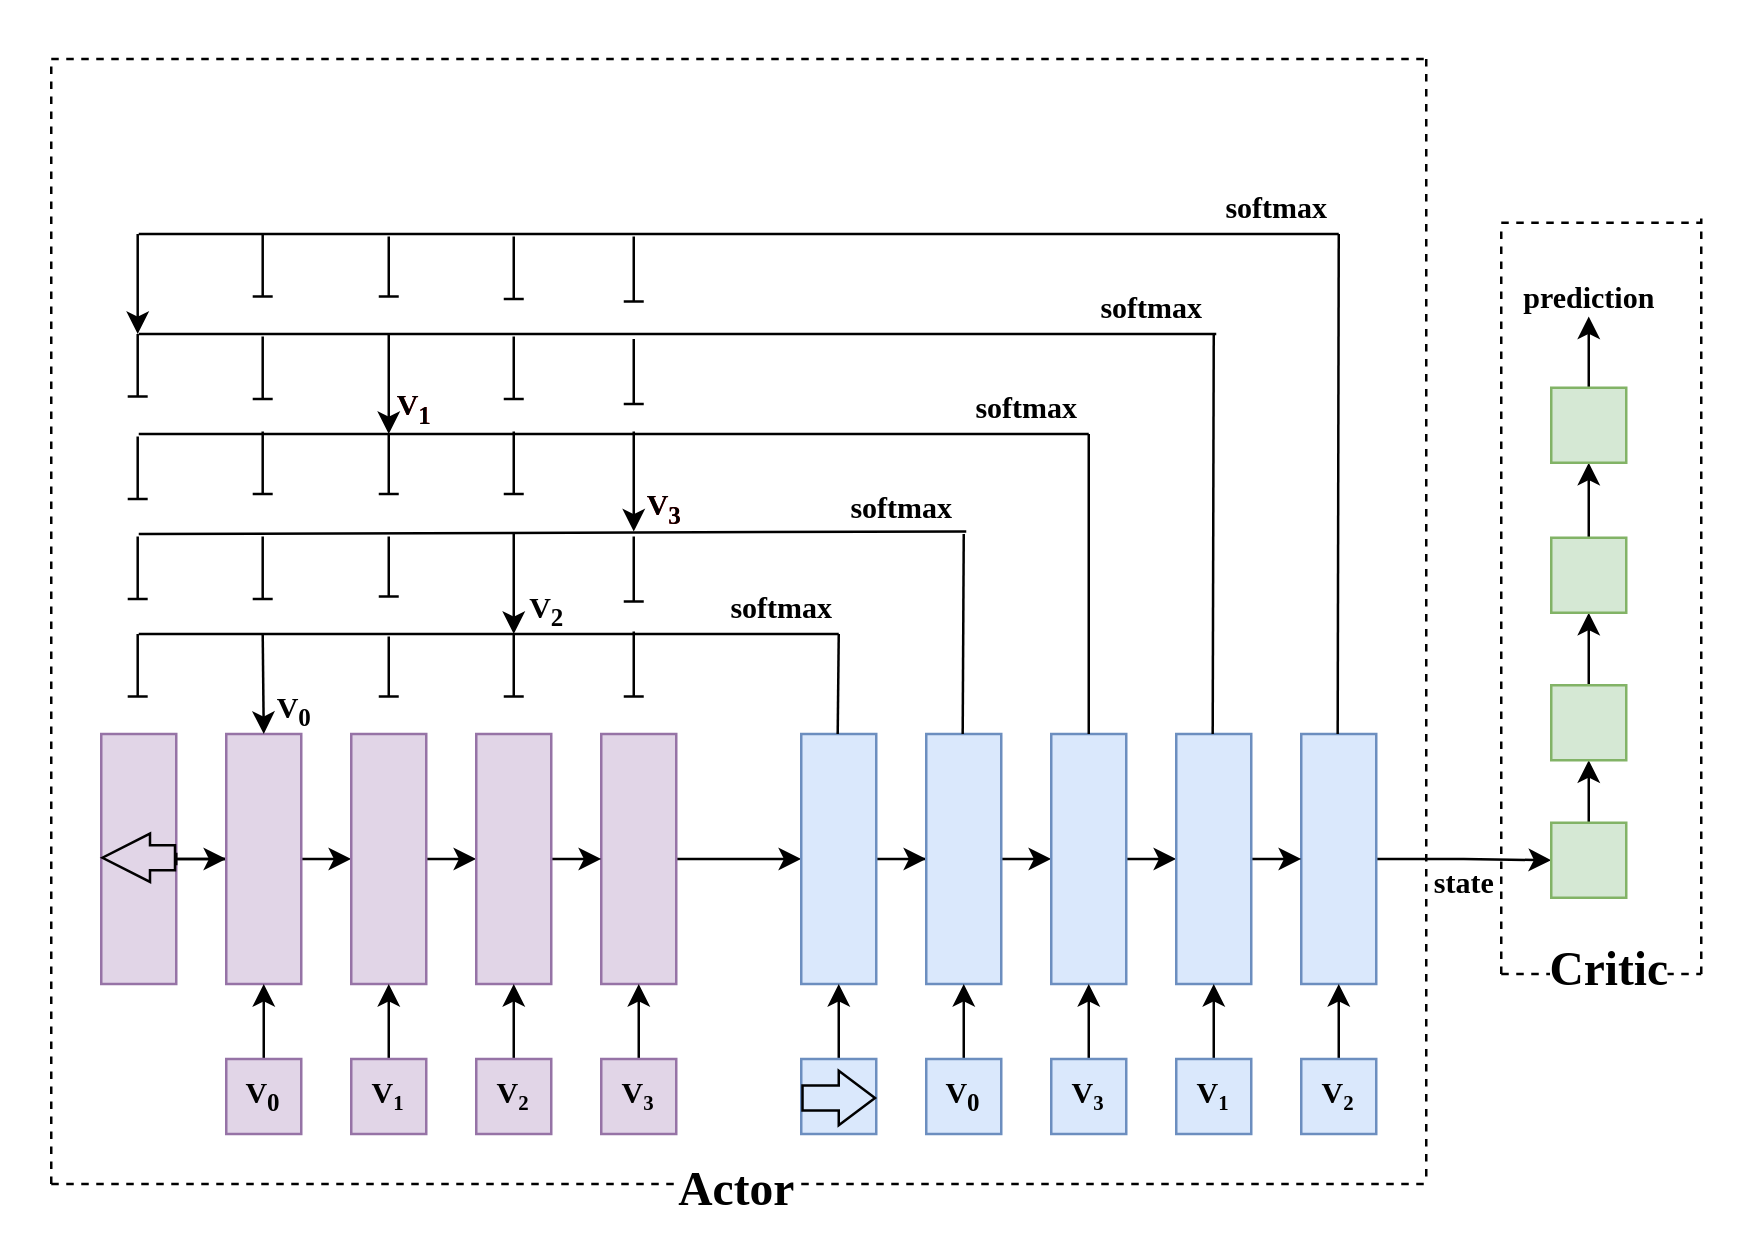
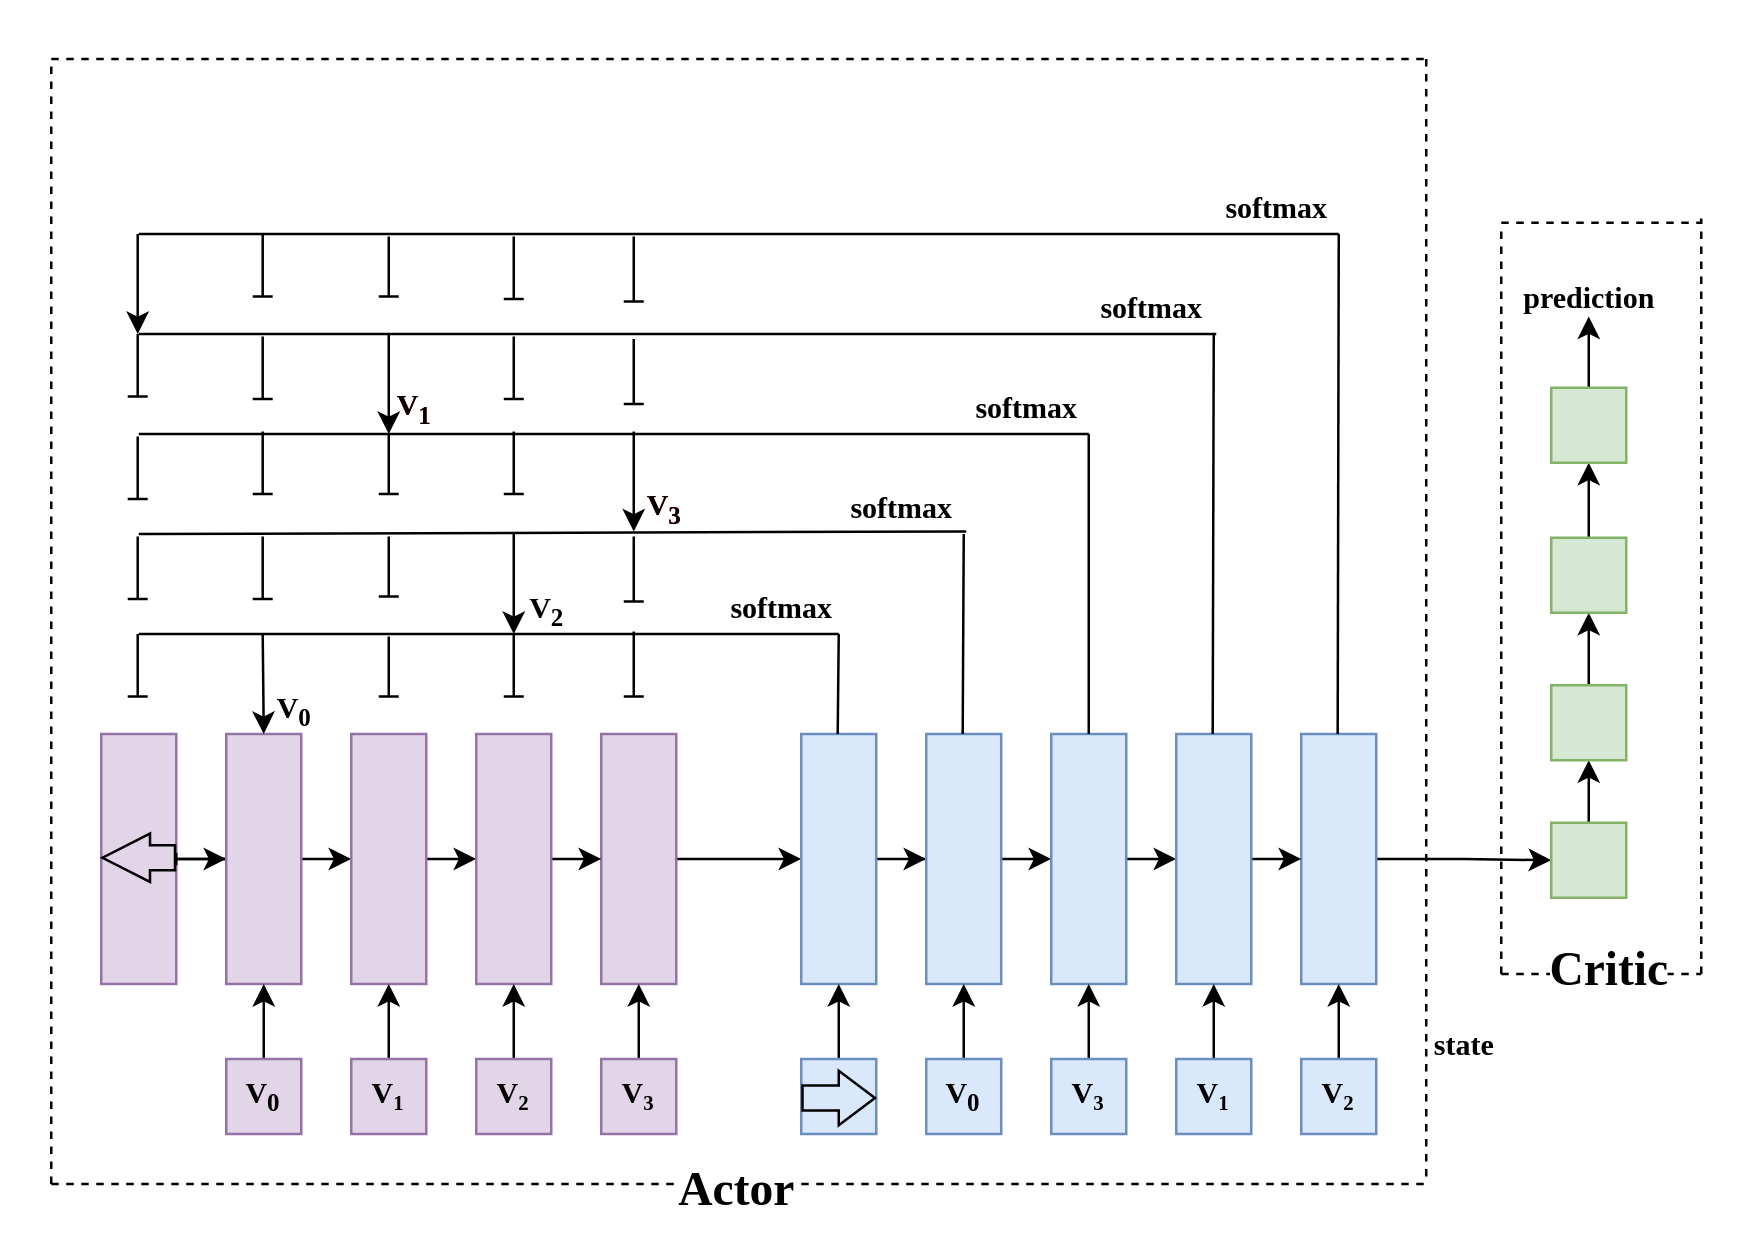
(1464, 884) -> (1464, 1046)
